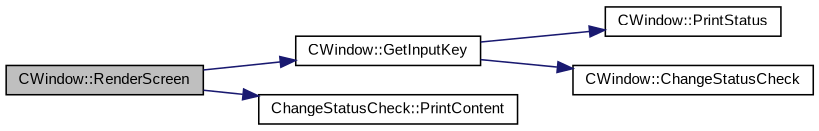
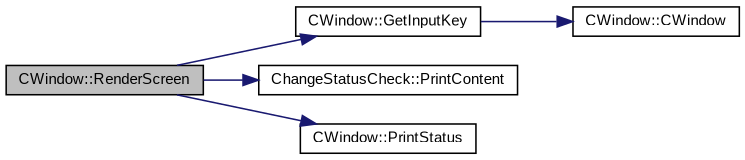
(535, 37) -> (239, 108)
(693, 80) -> (656, 22)
